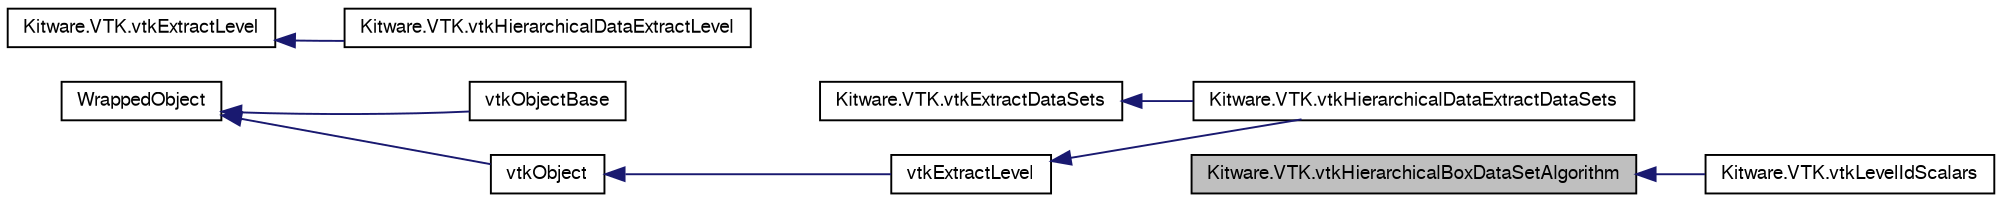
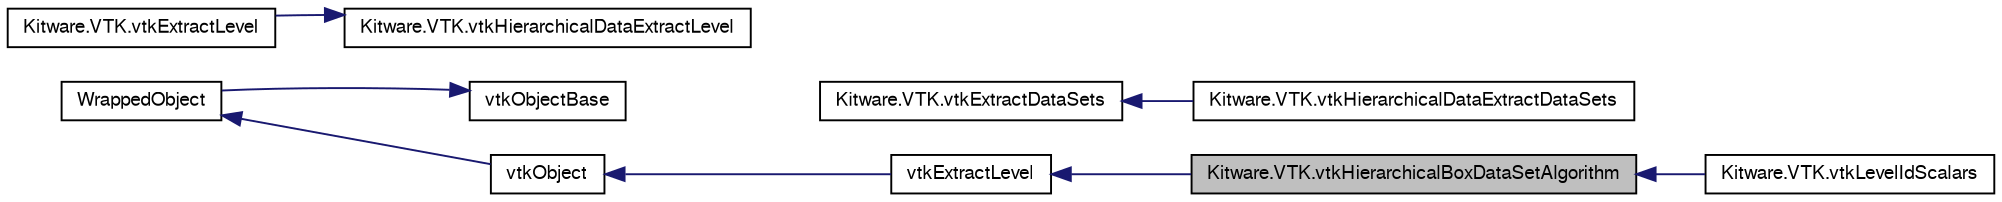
(320, 41) -> (300, 15)
(356, 114) -> (336, 88)
(1186, 139) -> (1131, 174)
